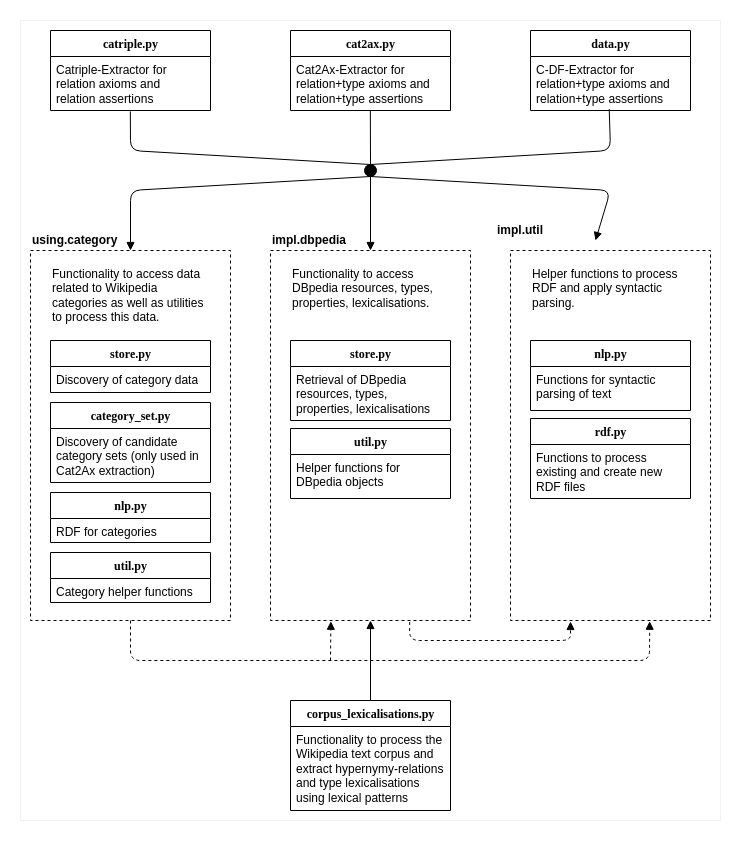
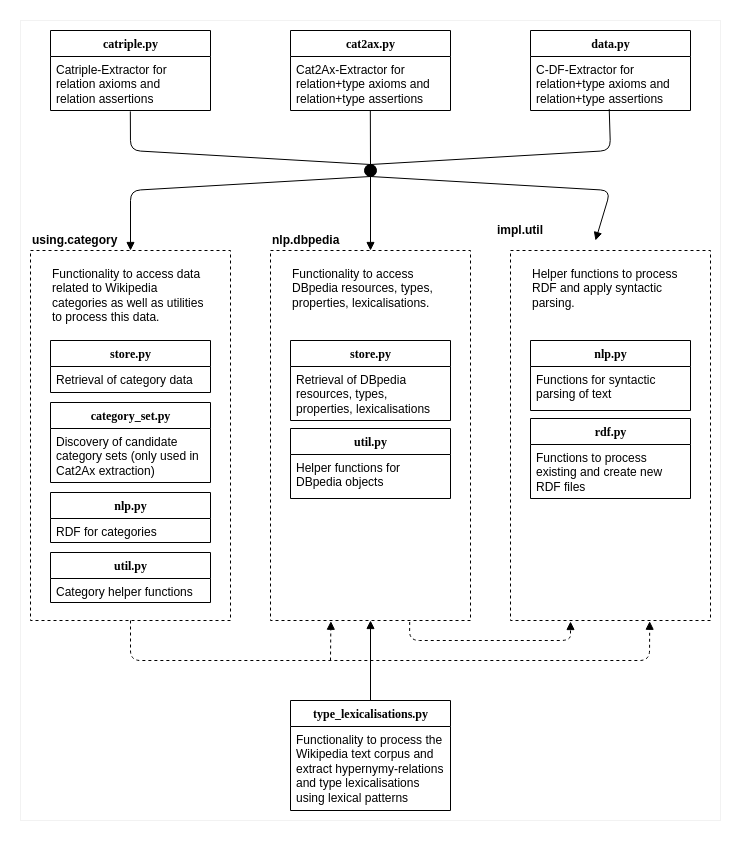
(307, 241) -> (305, 241)
(132, 388) -> (132, 388)
(371, 715) -> (371, 715)
